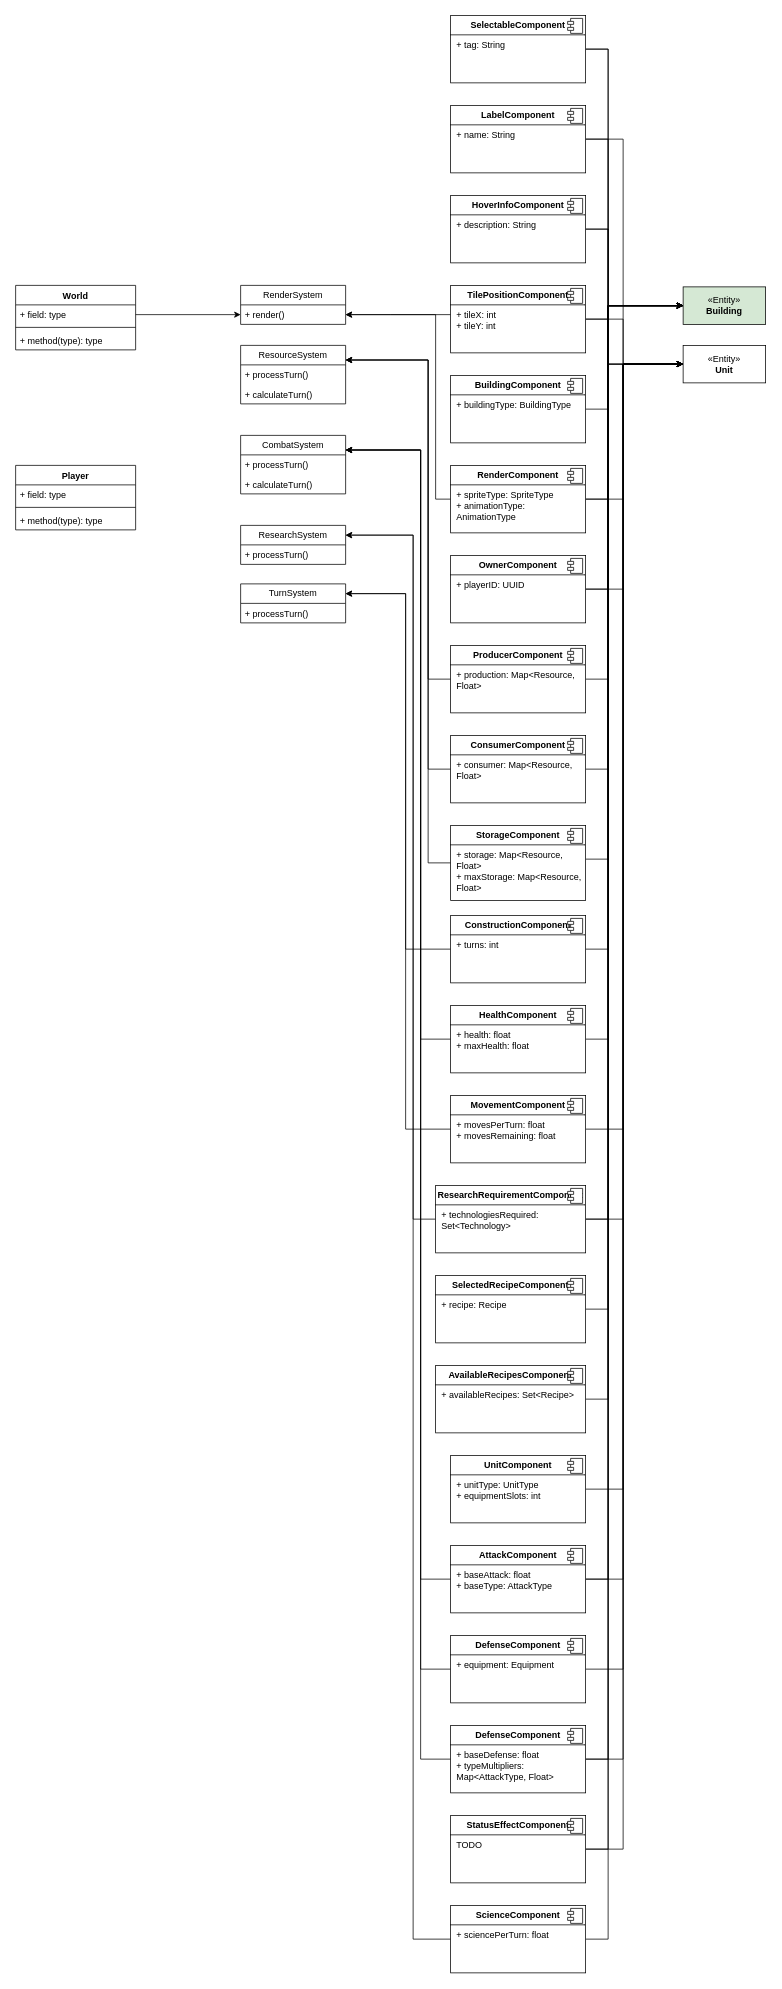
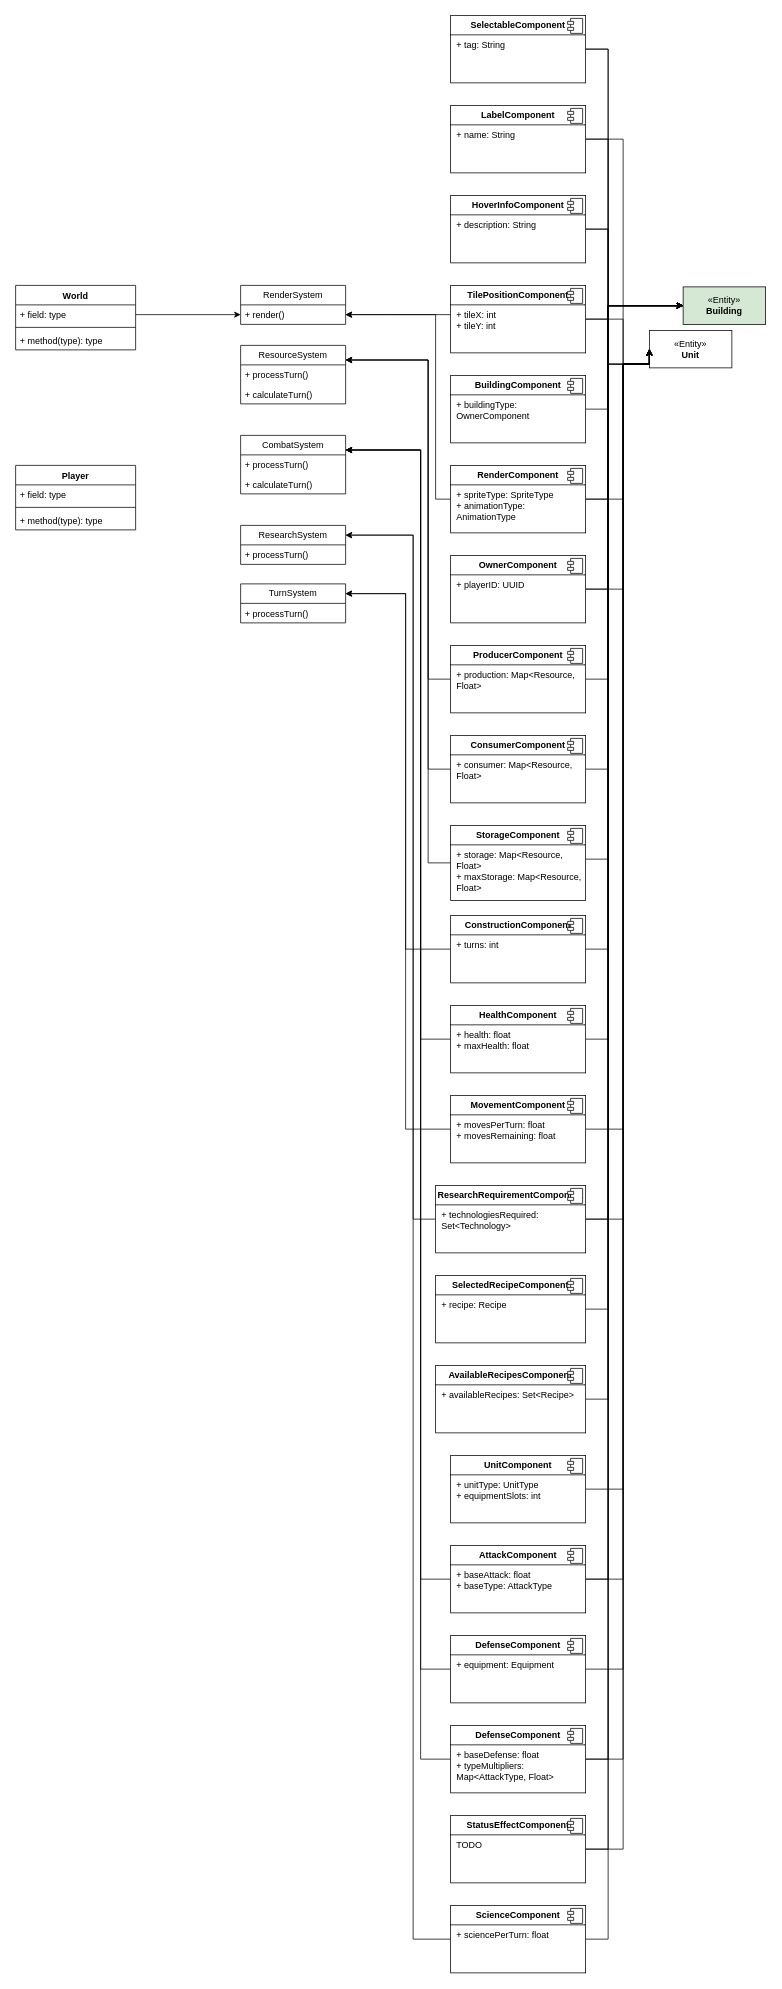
(724, 364) -> (690, 349)
(510, 375) -> (519, 375)
